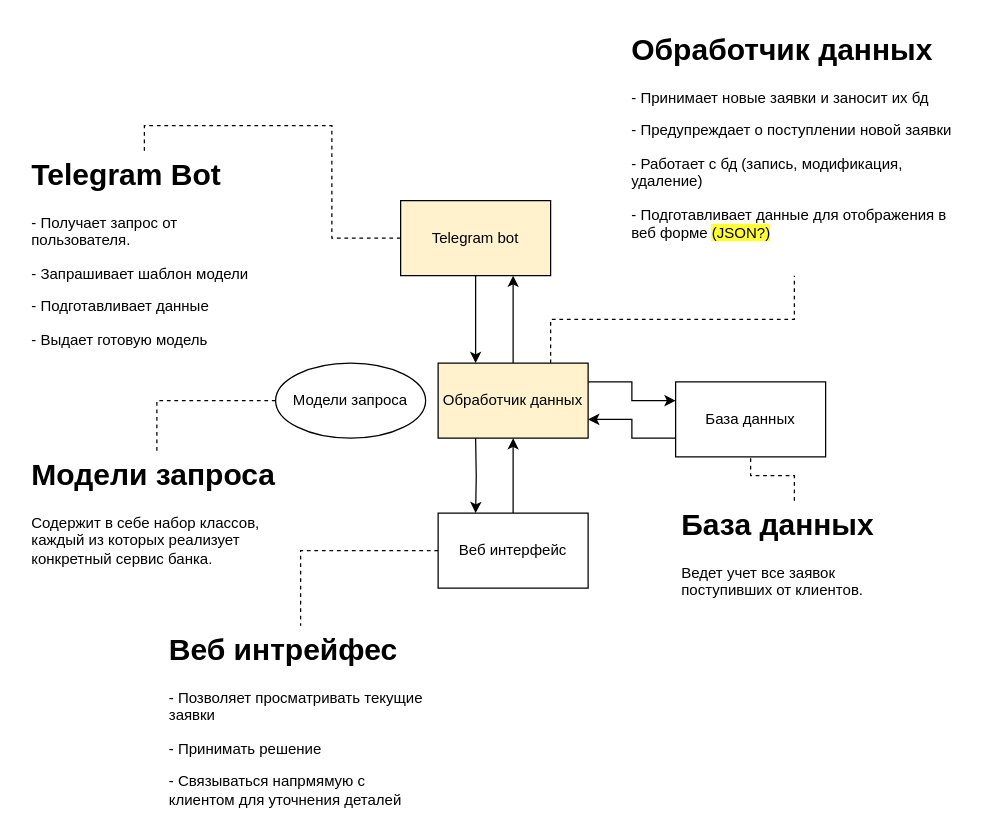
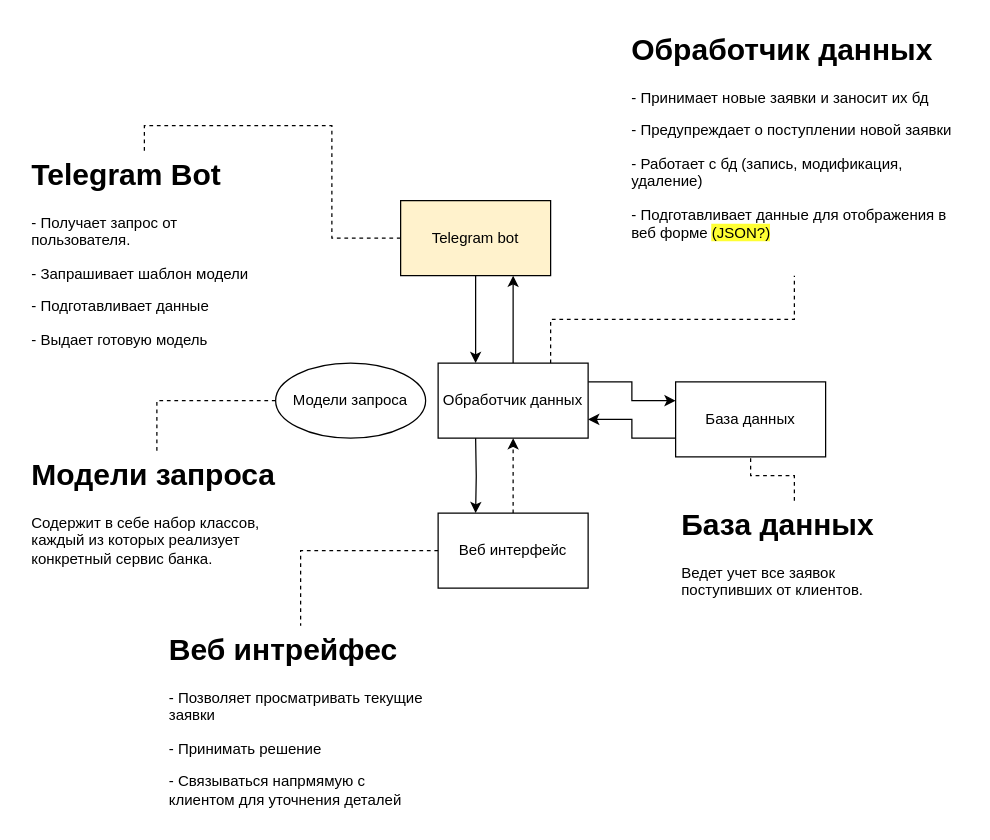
(513, 401) -> (513, 401)
(513, 478) -> (513, 478)
